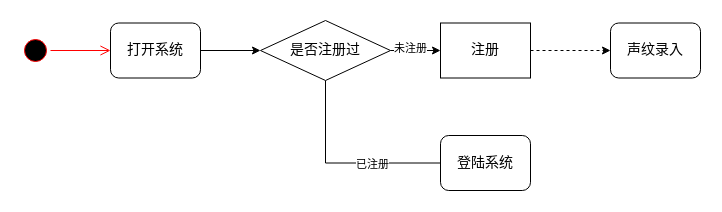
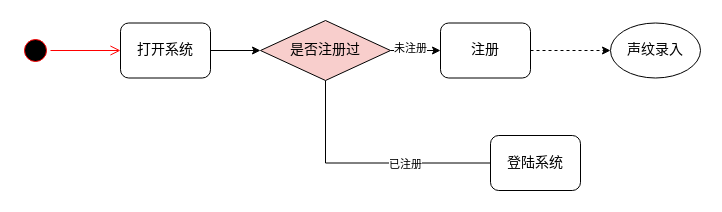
(156, 51) -> (166, 51)
(326, 51) -> (326, 51)
(486, 51) -> (486, 51)
(656, 51) -> (656, 51)
(486, 163) -> (536, 163)
